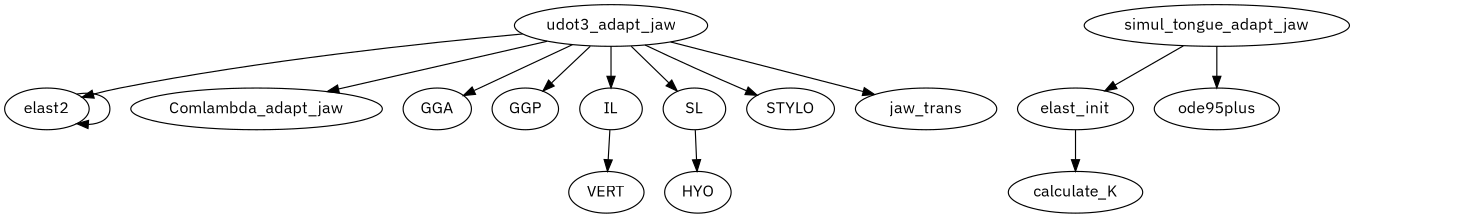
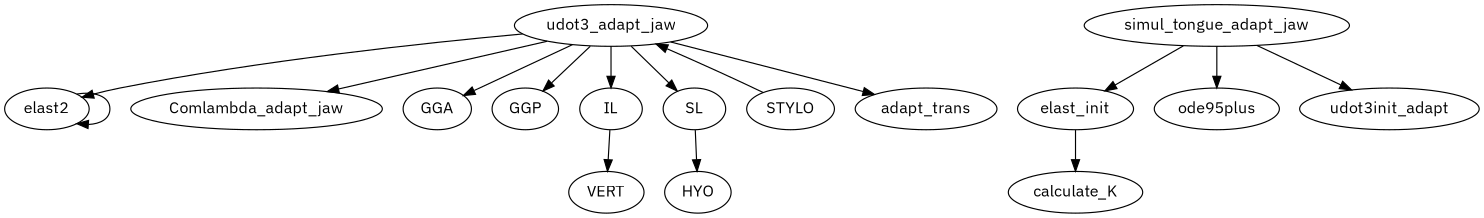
(695, 68) -> (715, 70)
(926, 109) -> (926, 109)
none -> (1389, 109)
